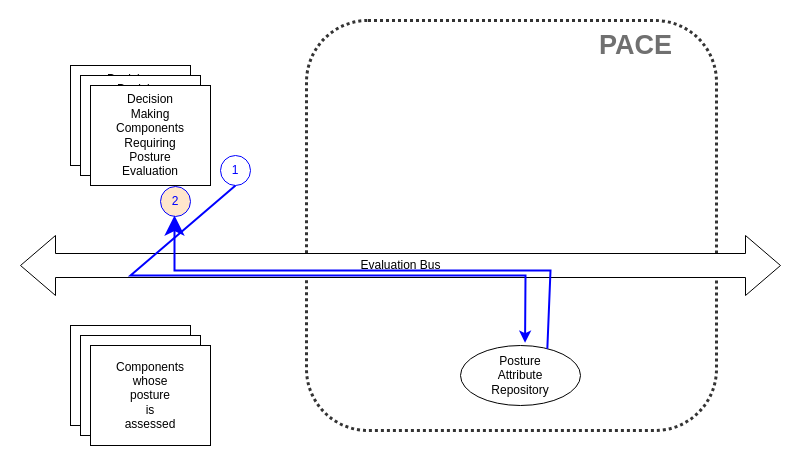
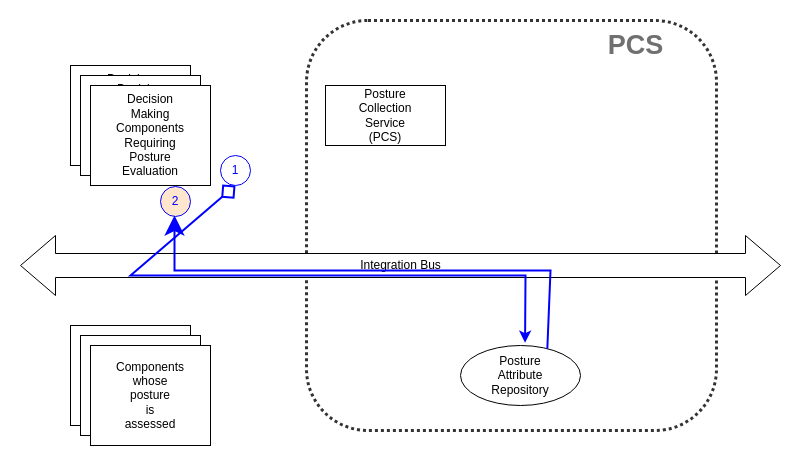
(636, 46) -> (636, 46)
none -> (386, 116)
(228, 192) -> (222, 197)
(401, 266) -> (401, 266)
